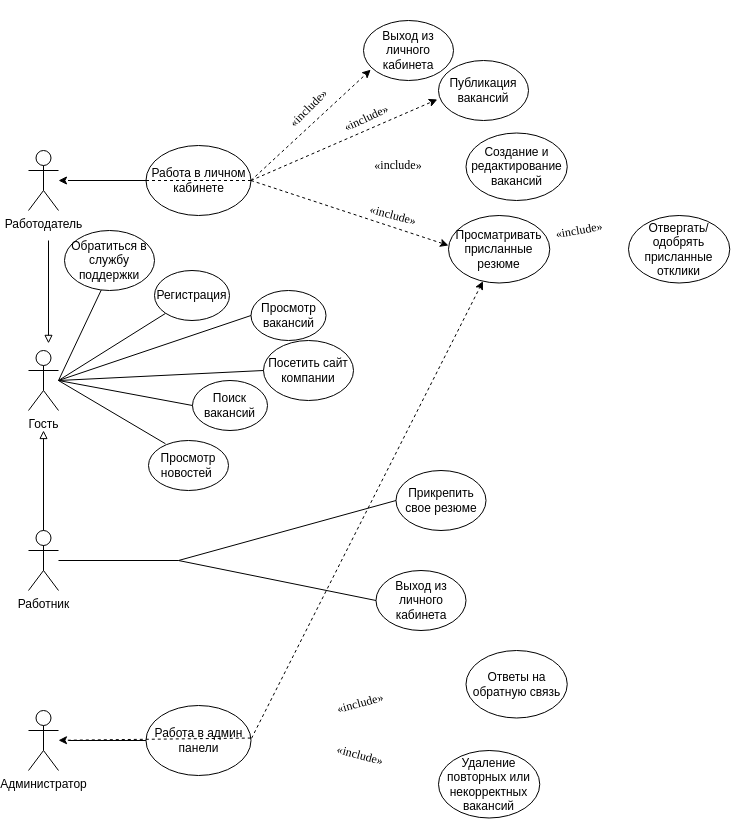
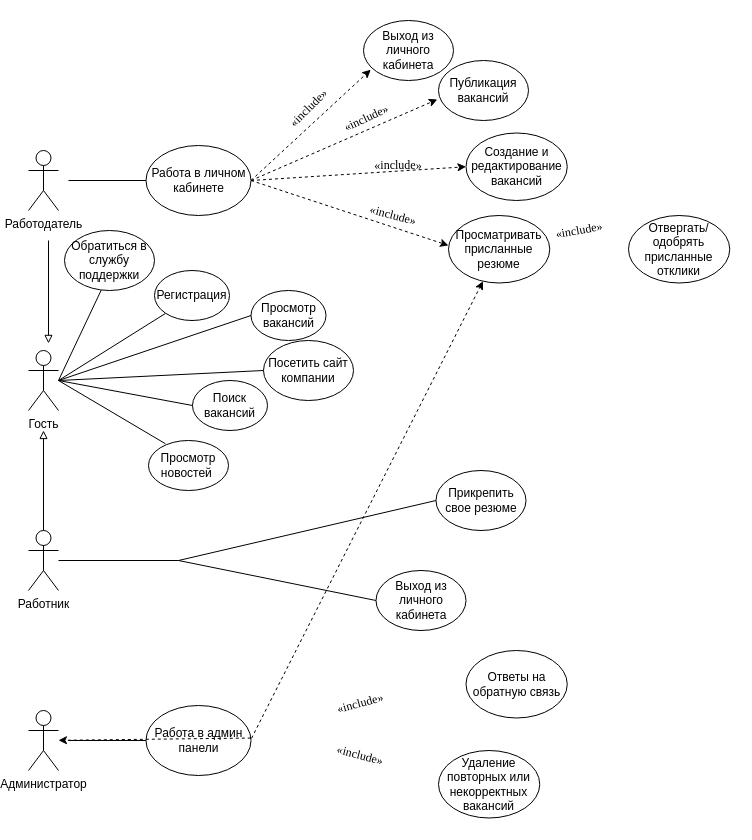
(199, 181) -> (357, 174)
(441, 501) -> (481, 501)
